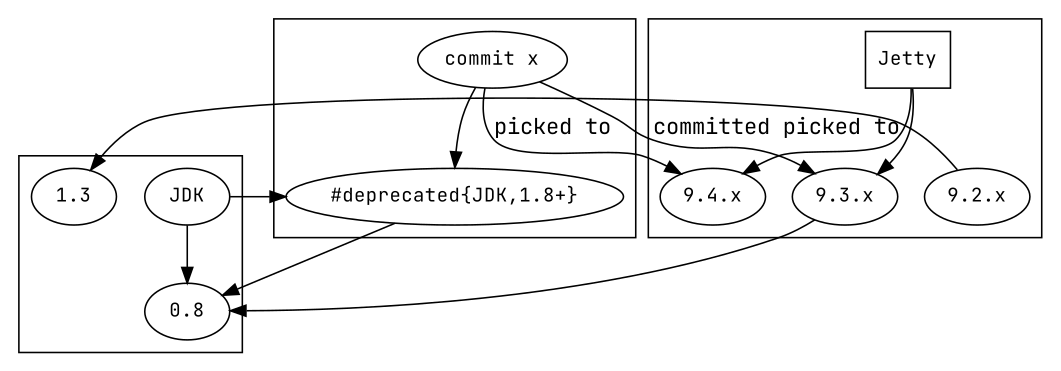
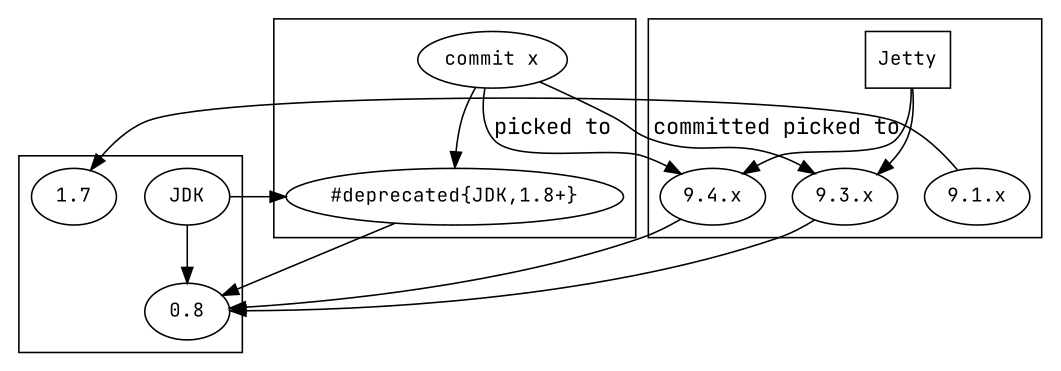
(74, 197) -> (74, 197)
(977, 197) -> (977, 197)
none -> (467, 281)
